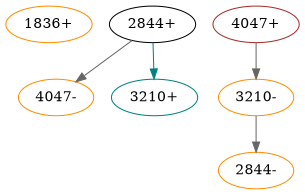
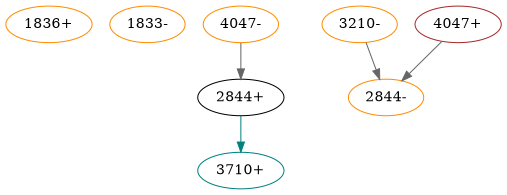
none -> (147, 24)
(256, 56) -> (426, 58)
(108, 58) -> (241, 56)
(155, 97) -> (241, 171)
